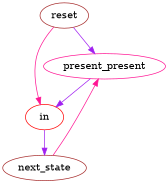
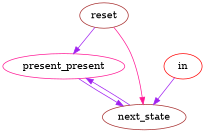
(36, 60) -> (133, 60)
(76, 91) -> (98, 91)
(75, 121) -> (111, 93)
